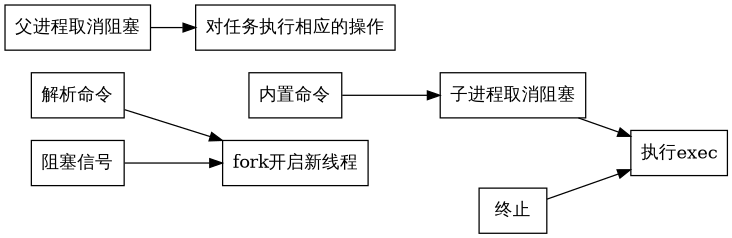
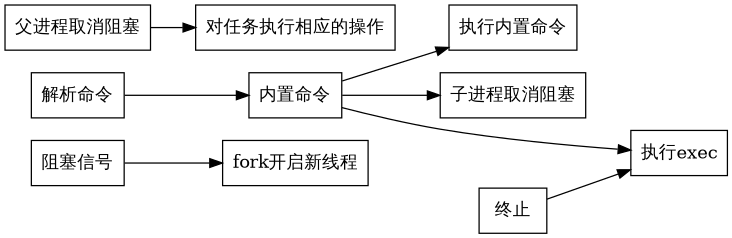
none -> (513, 28)
(167, 123) -> (180, 95)
(598, 125) -> (479, 135)
